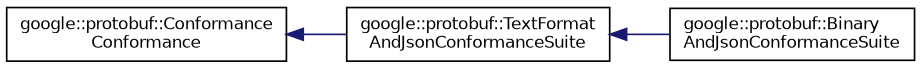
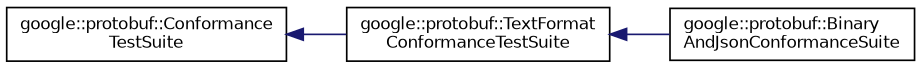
(147, 34) -> (147, 34)
(478, 34) -> (478, 34)
